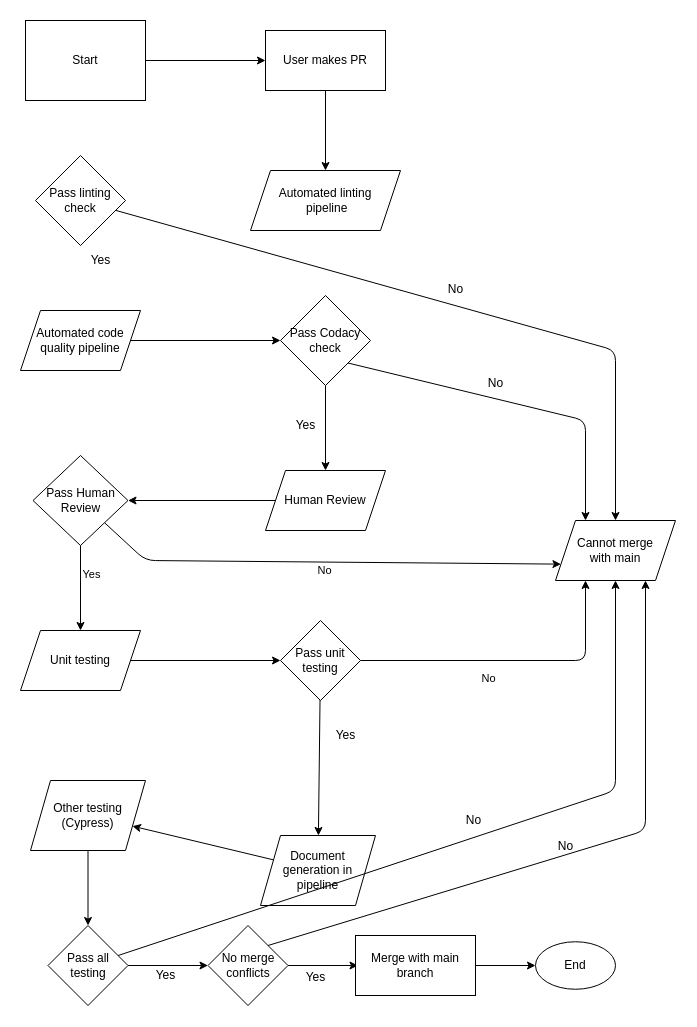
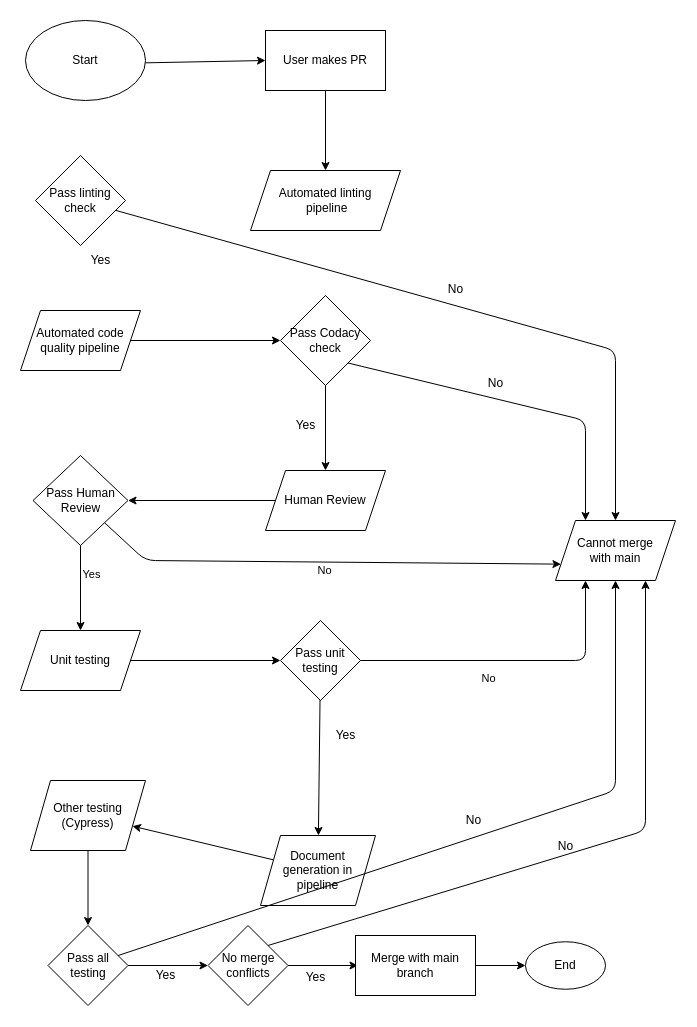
(86, 61) -> (86, 61)
(576, 966) -> (566, 966)
